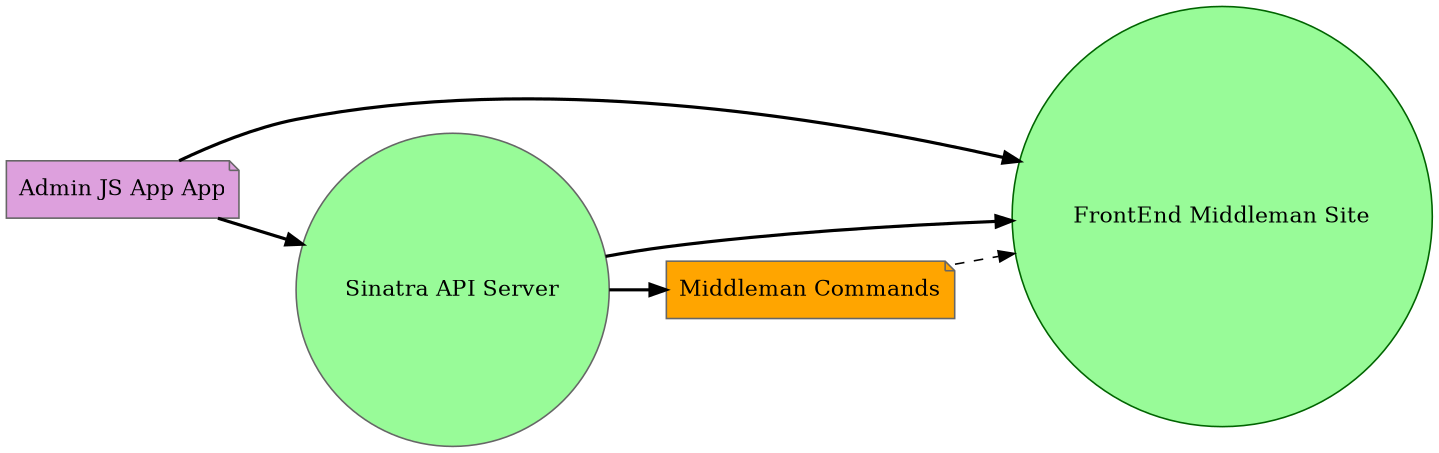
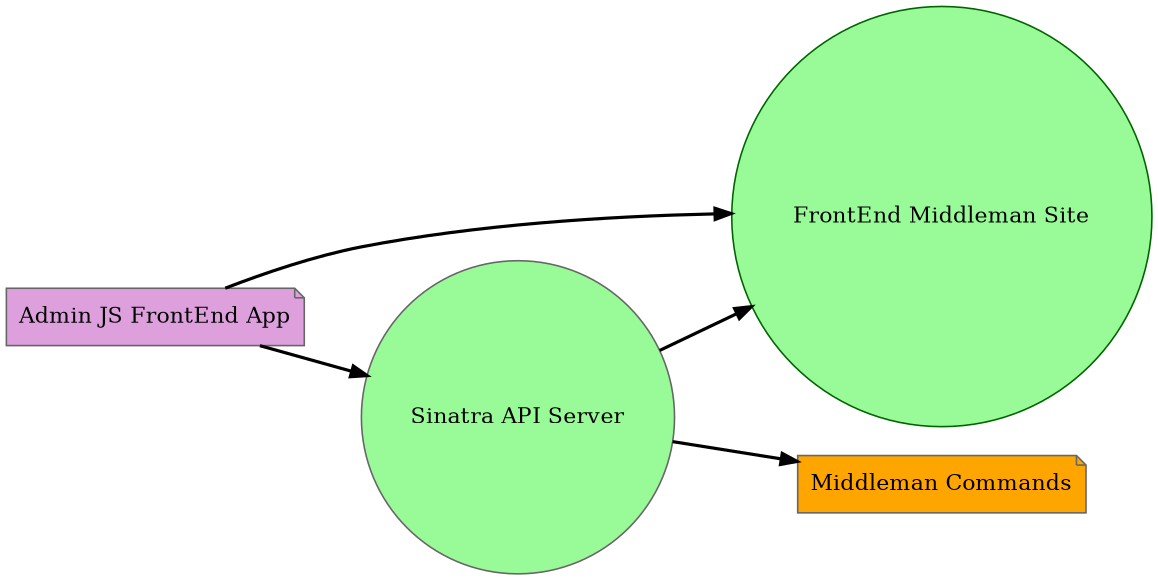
(123, 189) -> (155, 317)
(977, 260) -> none
